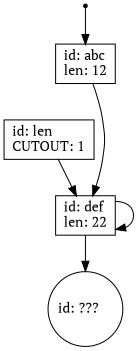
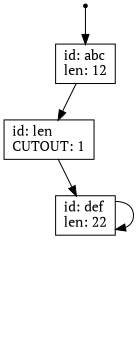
(104, 134) -> (70, 97)
(85, 309) -> none
